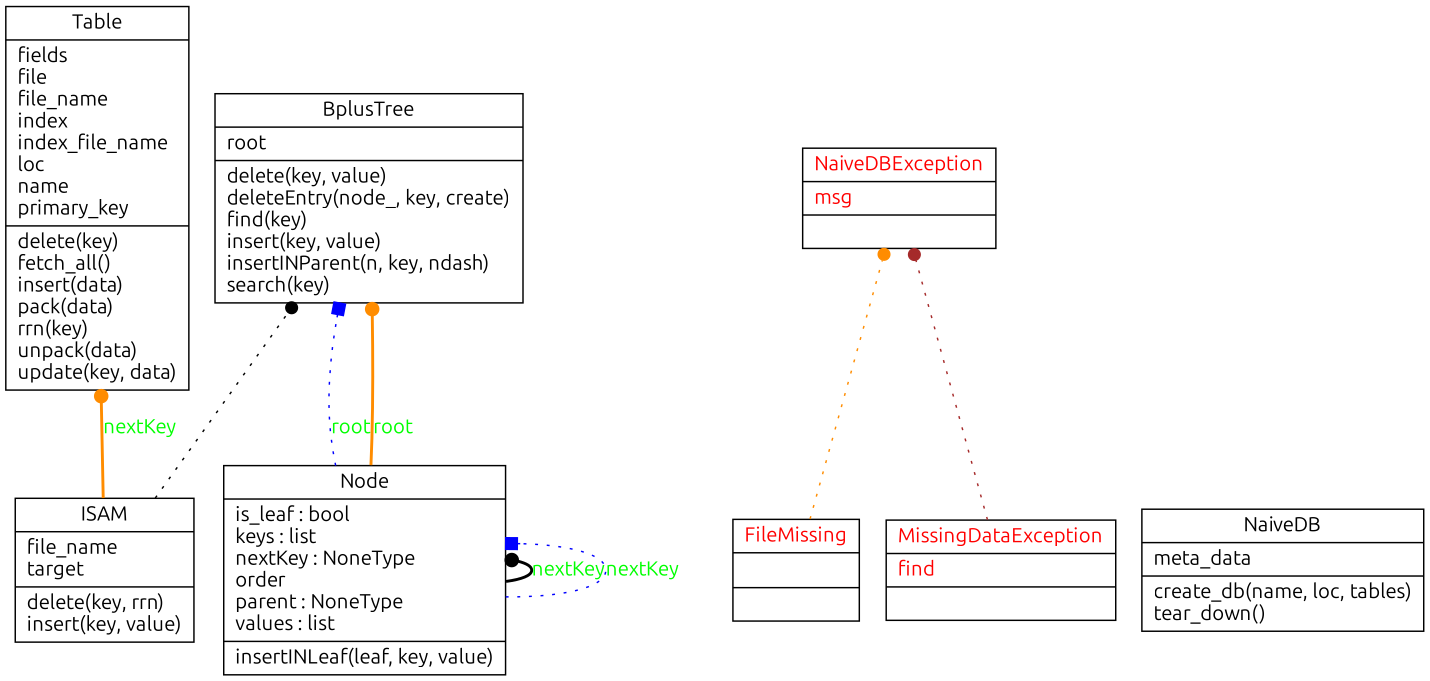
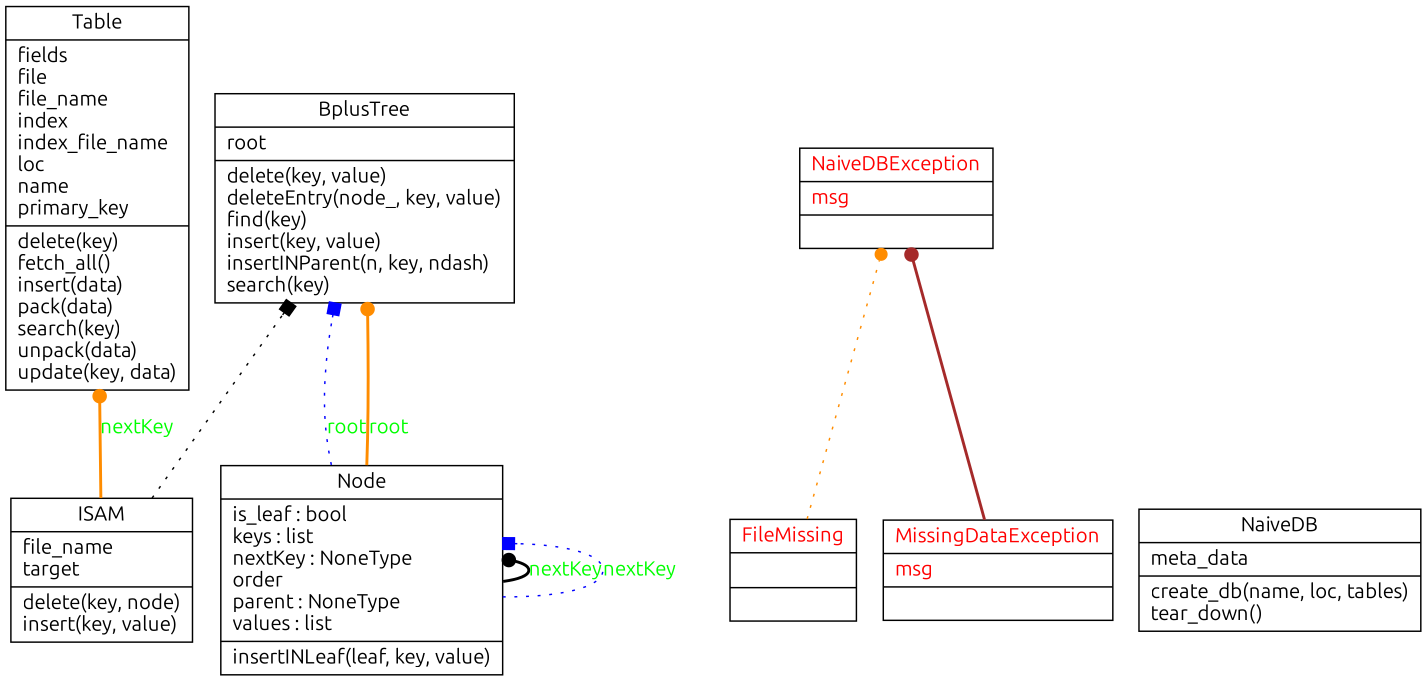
(369, 198) -> (365, 198)
(53, 329) -> (70, 329)
(952, 390) -> (949, 390)
(222, 405) -> (217, 406)
(917, 569) -> (915, 569)
(96, 603) -> (102, 603)
